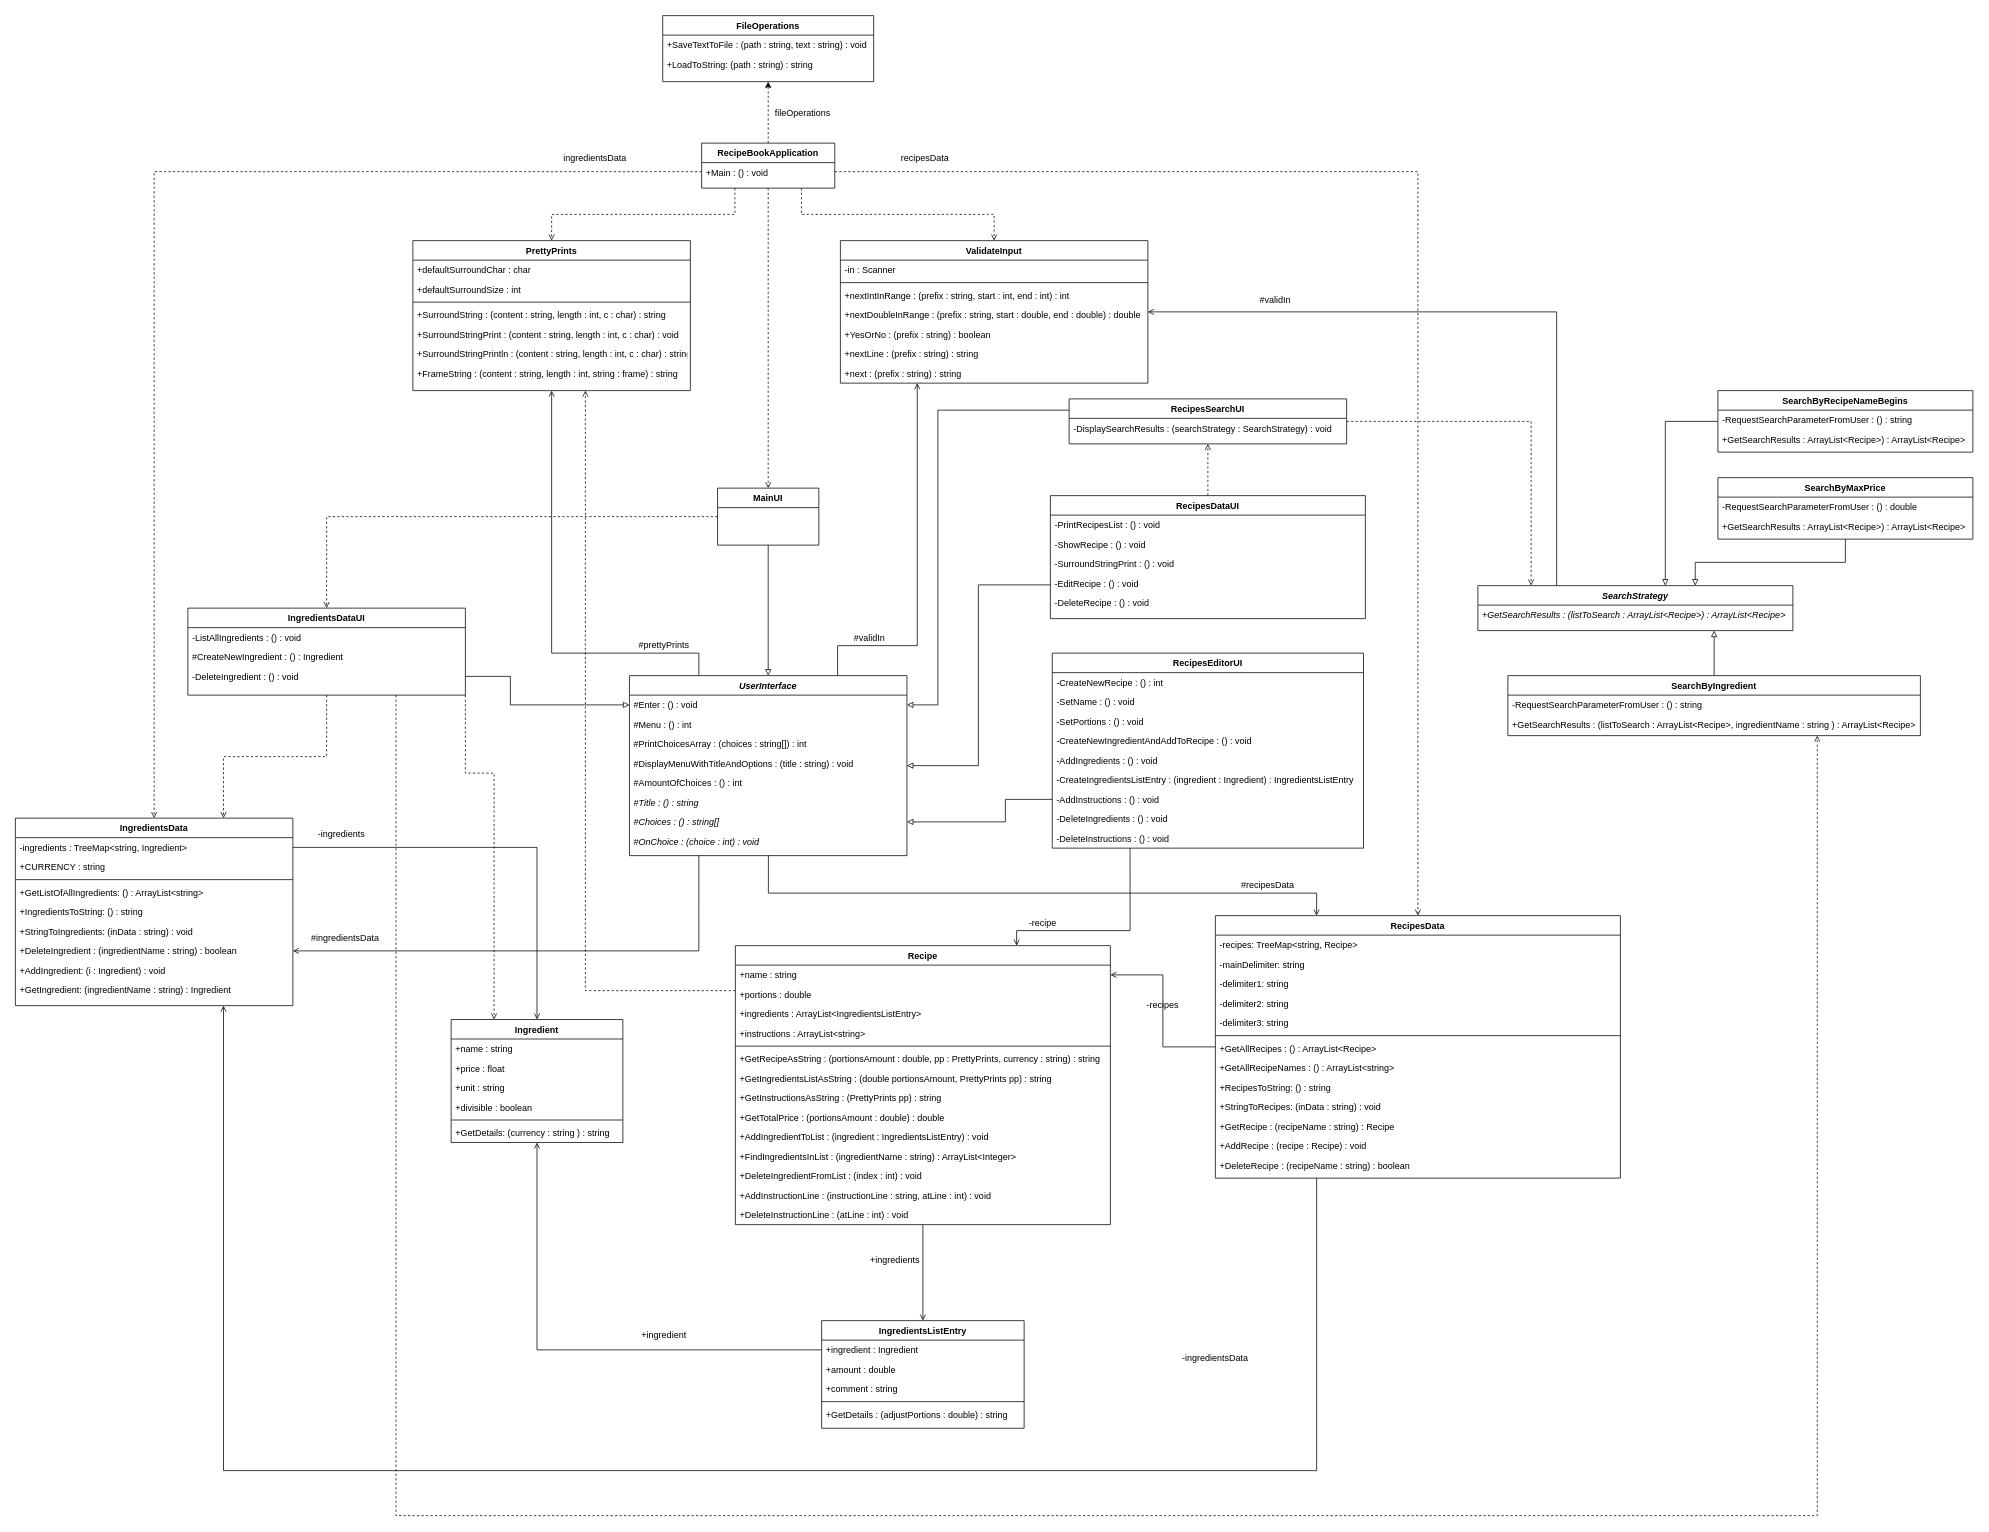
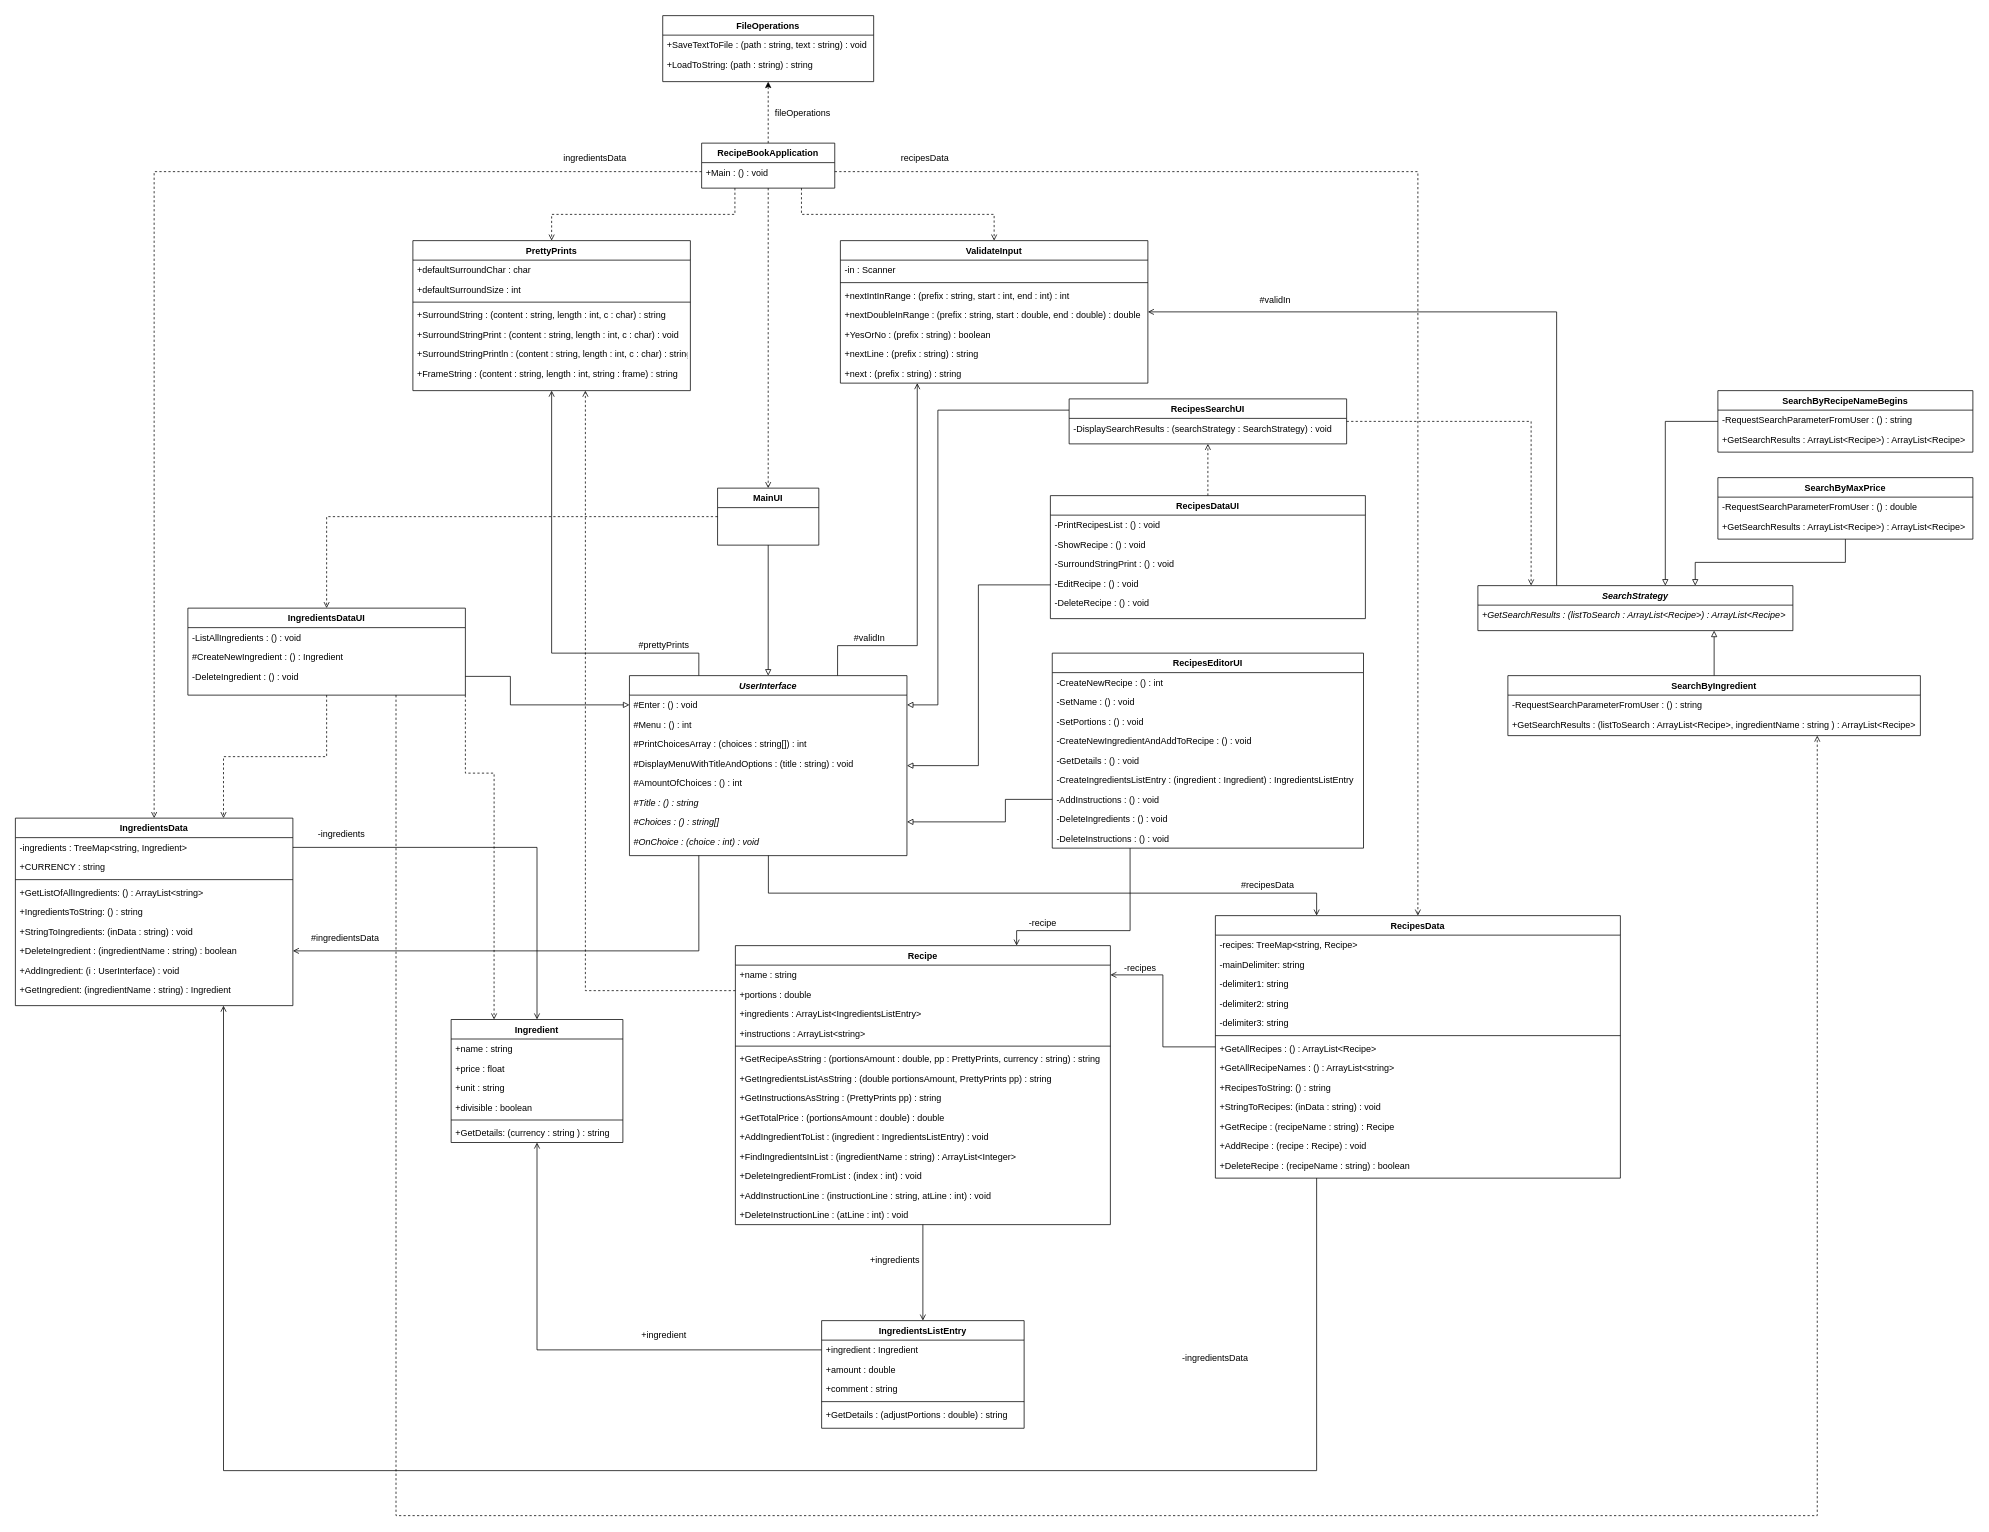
(1115, 761) -> (1104, 761)
(104, 971) -> (112, 971)
(1163, 1005) -> (1140, 968)
